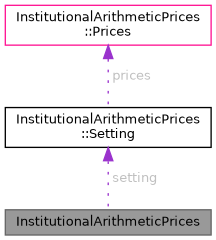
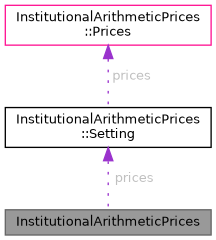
(133, 179) -> (133, 179)
